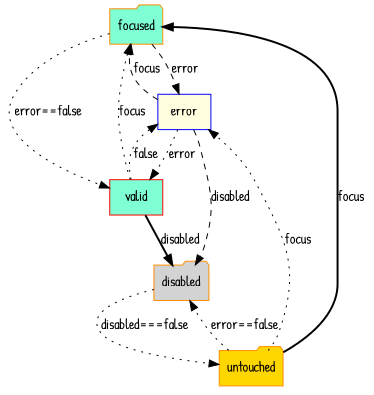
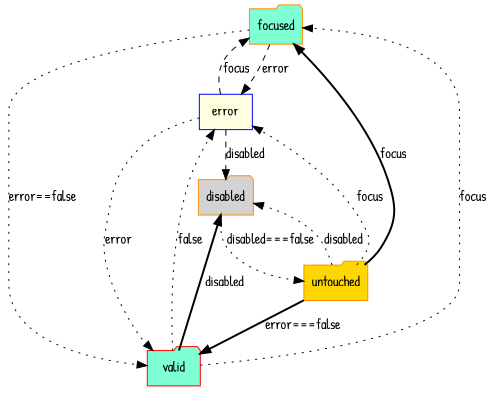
(136, 197) -> (174, 368)
none -> (256, 325)
(245, 326) -> (344, 240)
